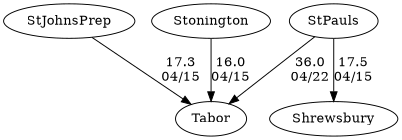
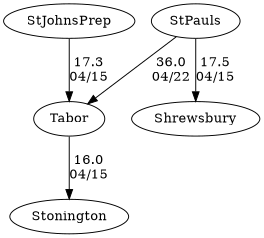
(211, 65) -> (69, 163)
